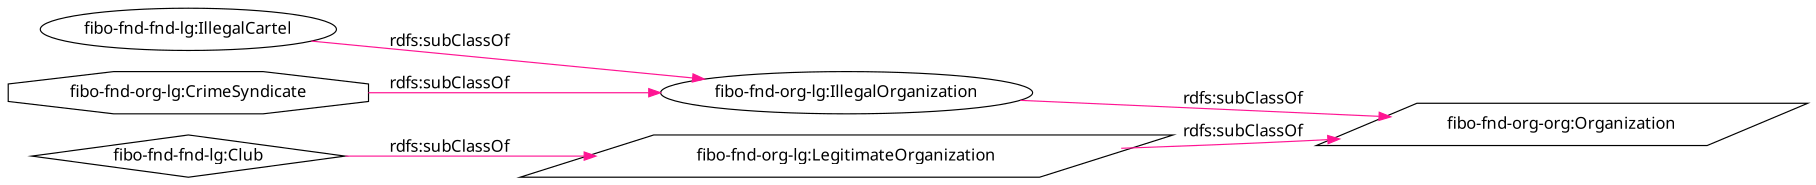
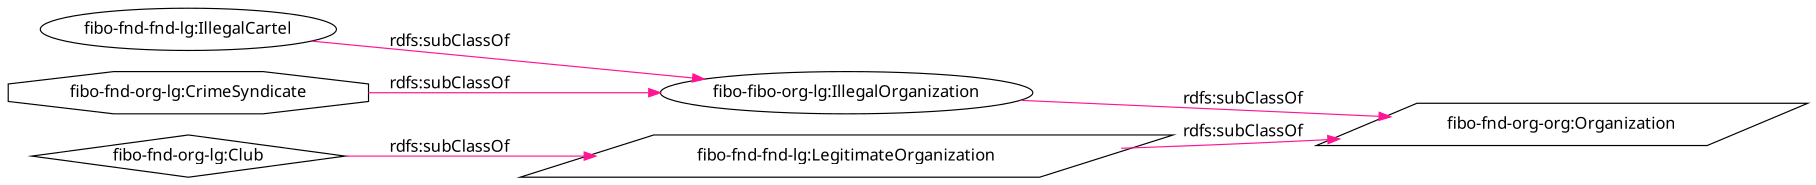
(847, 93) -> (847, 93)
(188, 156) -> (188, 156)
(847, 156) -> (847, 156)
